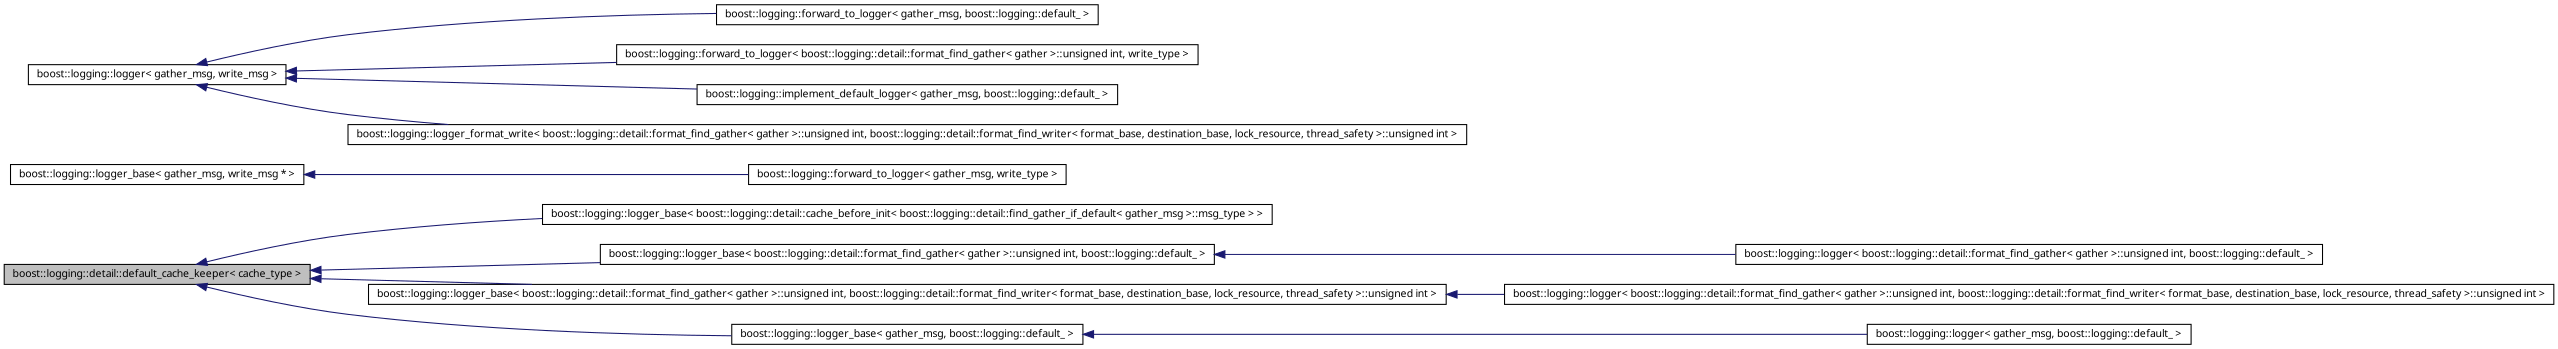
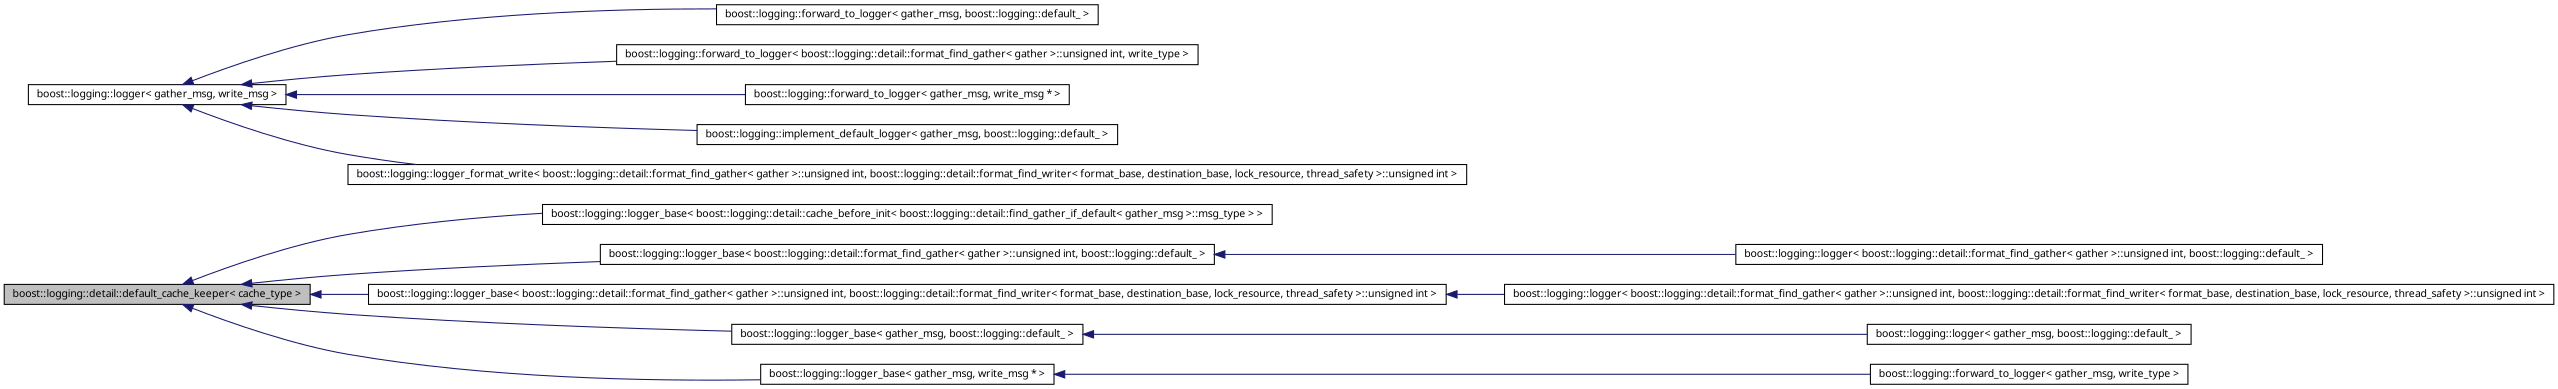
none -> (907, 95)
none -> (473, 370)
